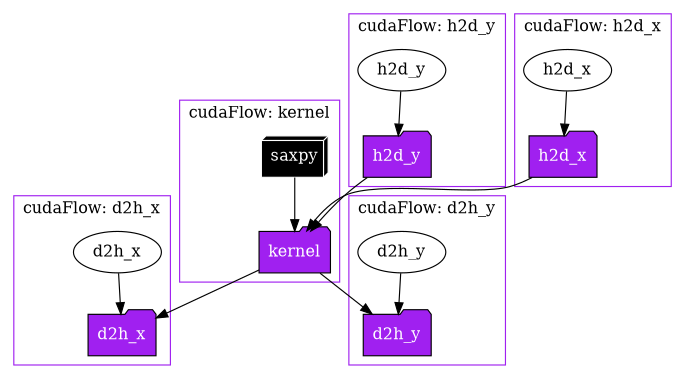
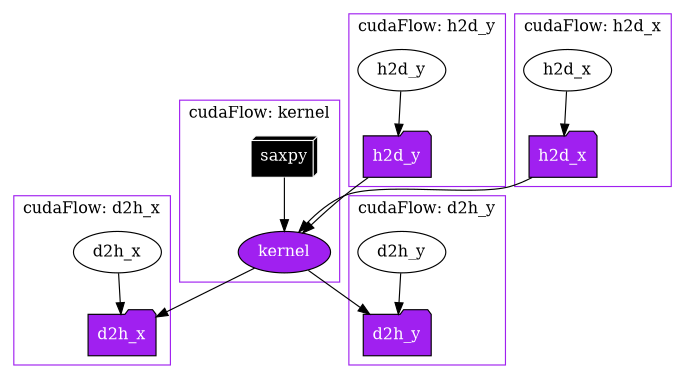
(295, 252) -> (284, 252)
